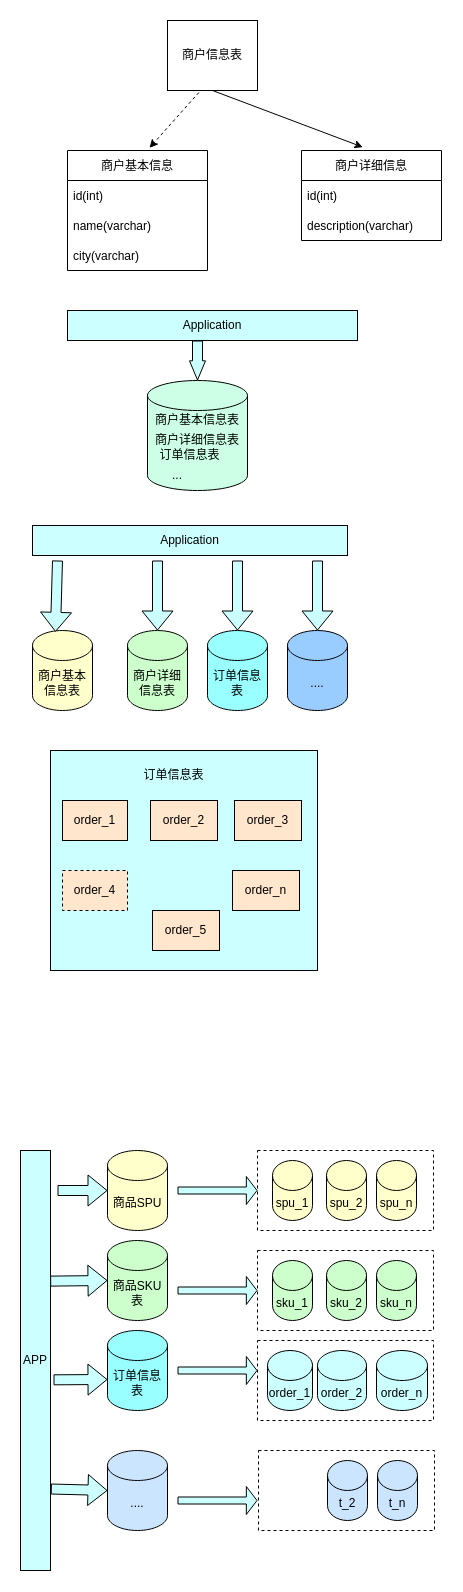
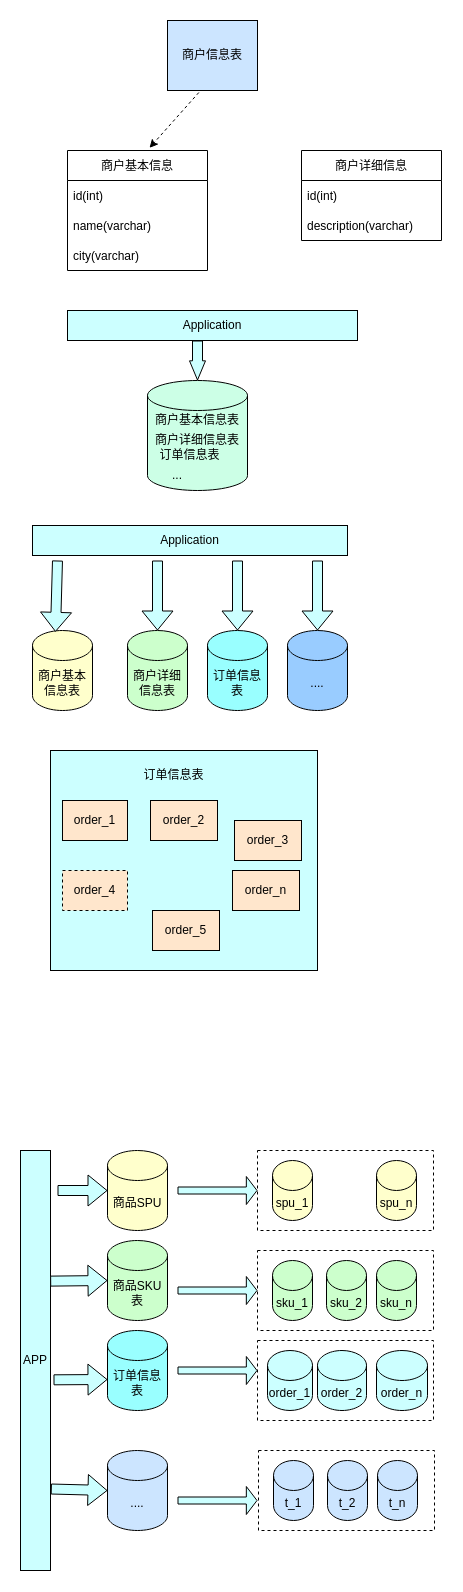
(213, 56) -> (213, 56)
(285, 118) -> none
(268, 821) -> (268, 841)
(347, 1191) -> none
none -> (294, 1491)
